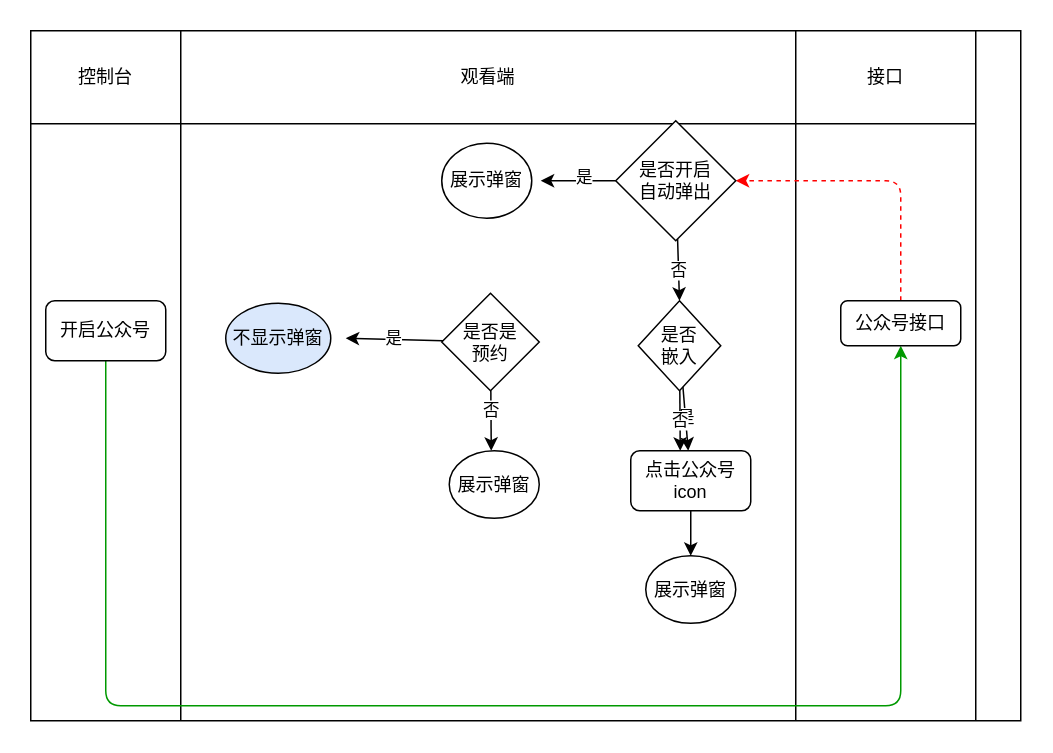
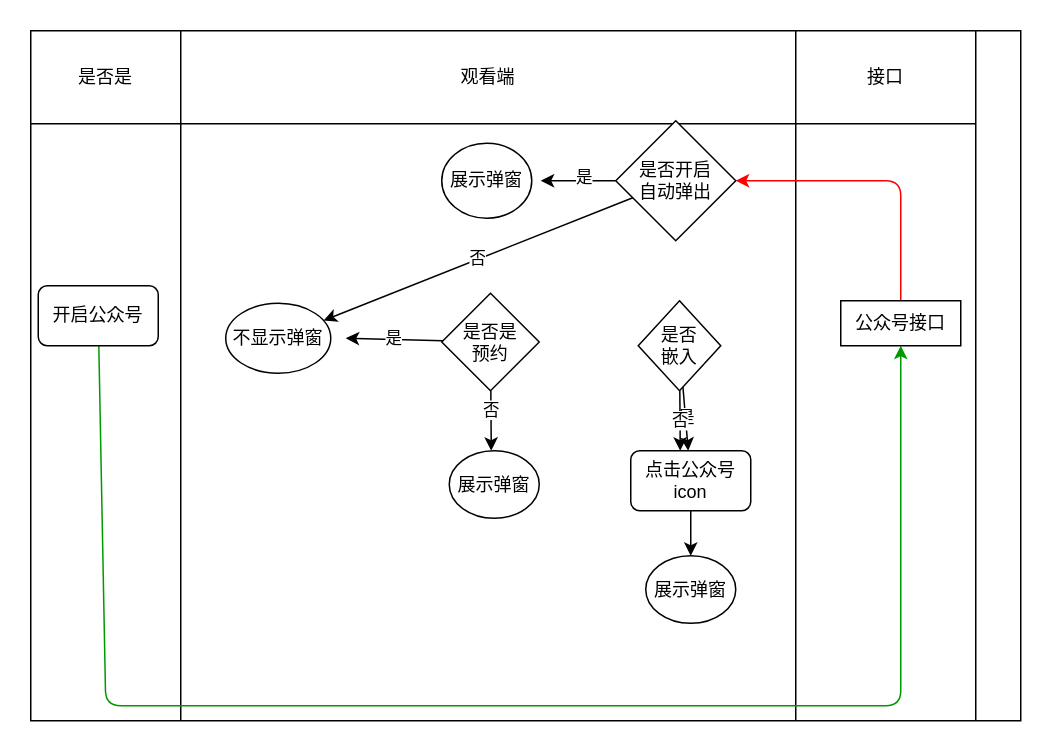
(106, 77) -> (106, 77)
(878, 181) -> (878, 181)
(678, 265) -> (483, 257)
(901, 323) -> (901, 323)
(106, 331) -> (98, 316)
(278, 338) -> (278, 338)
